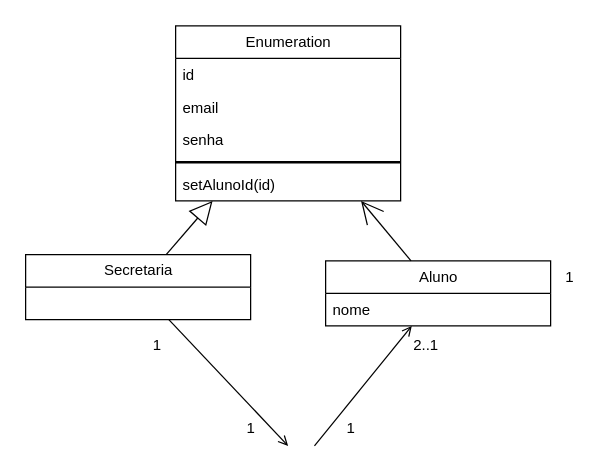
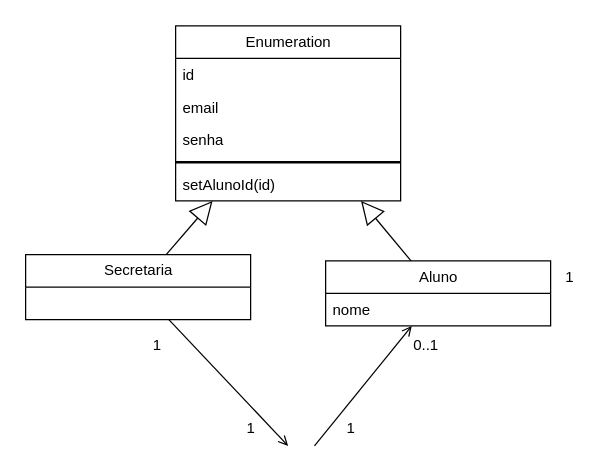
(370, 211) -> (376, 219)
(426, 338) -> (426, 338)
